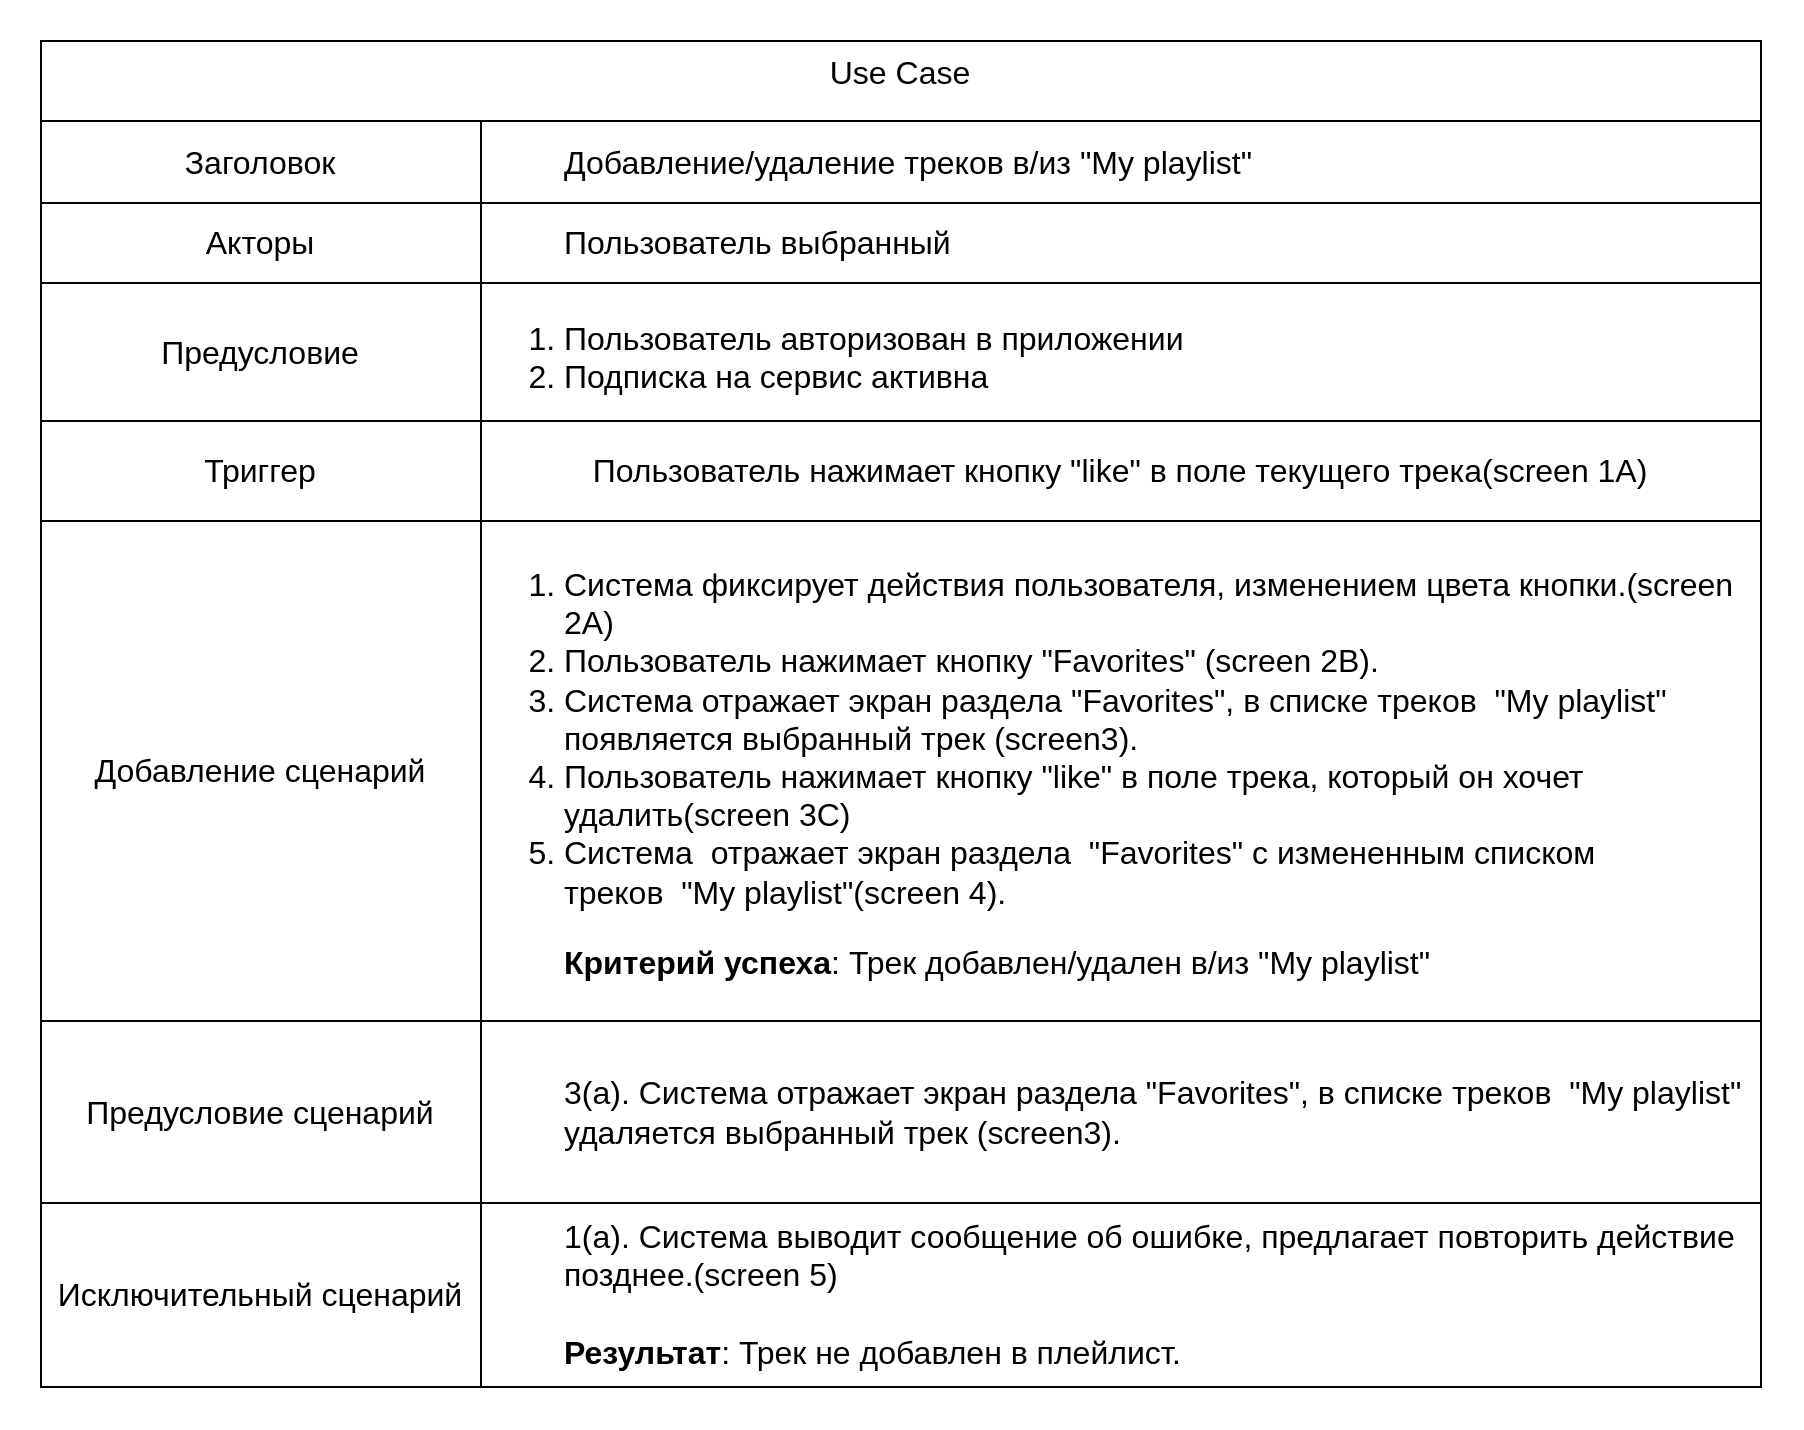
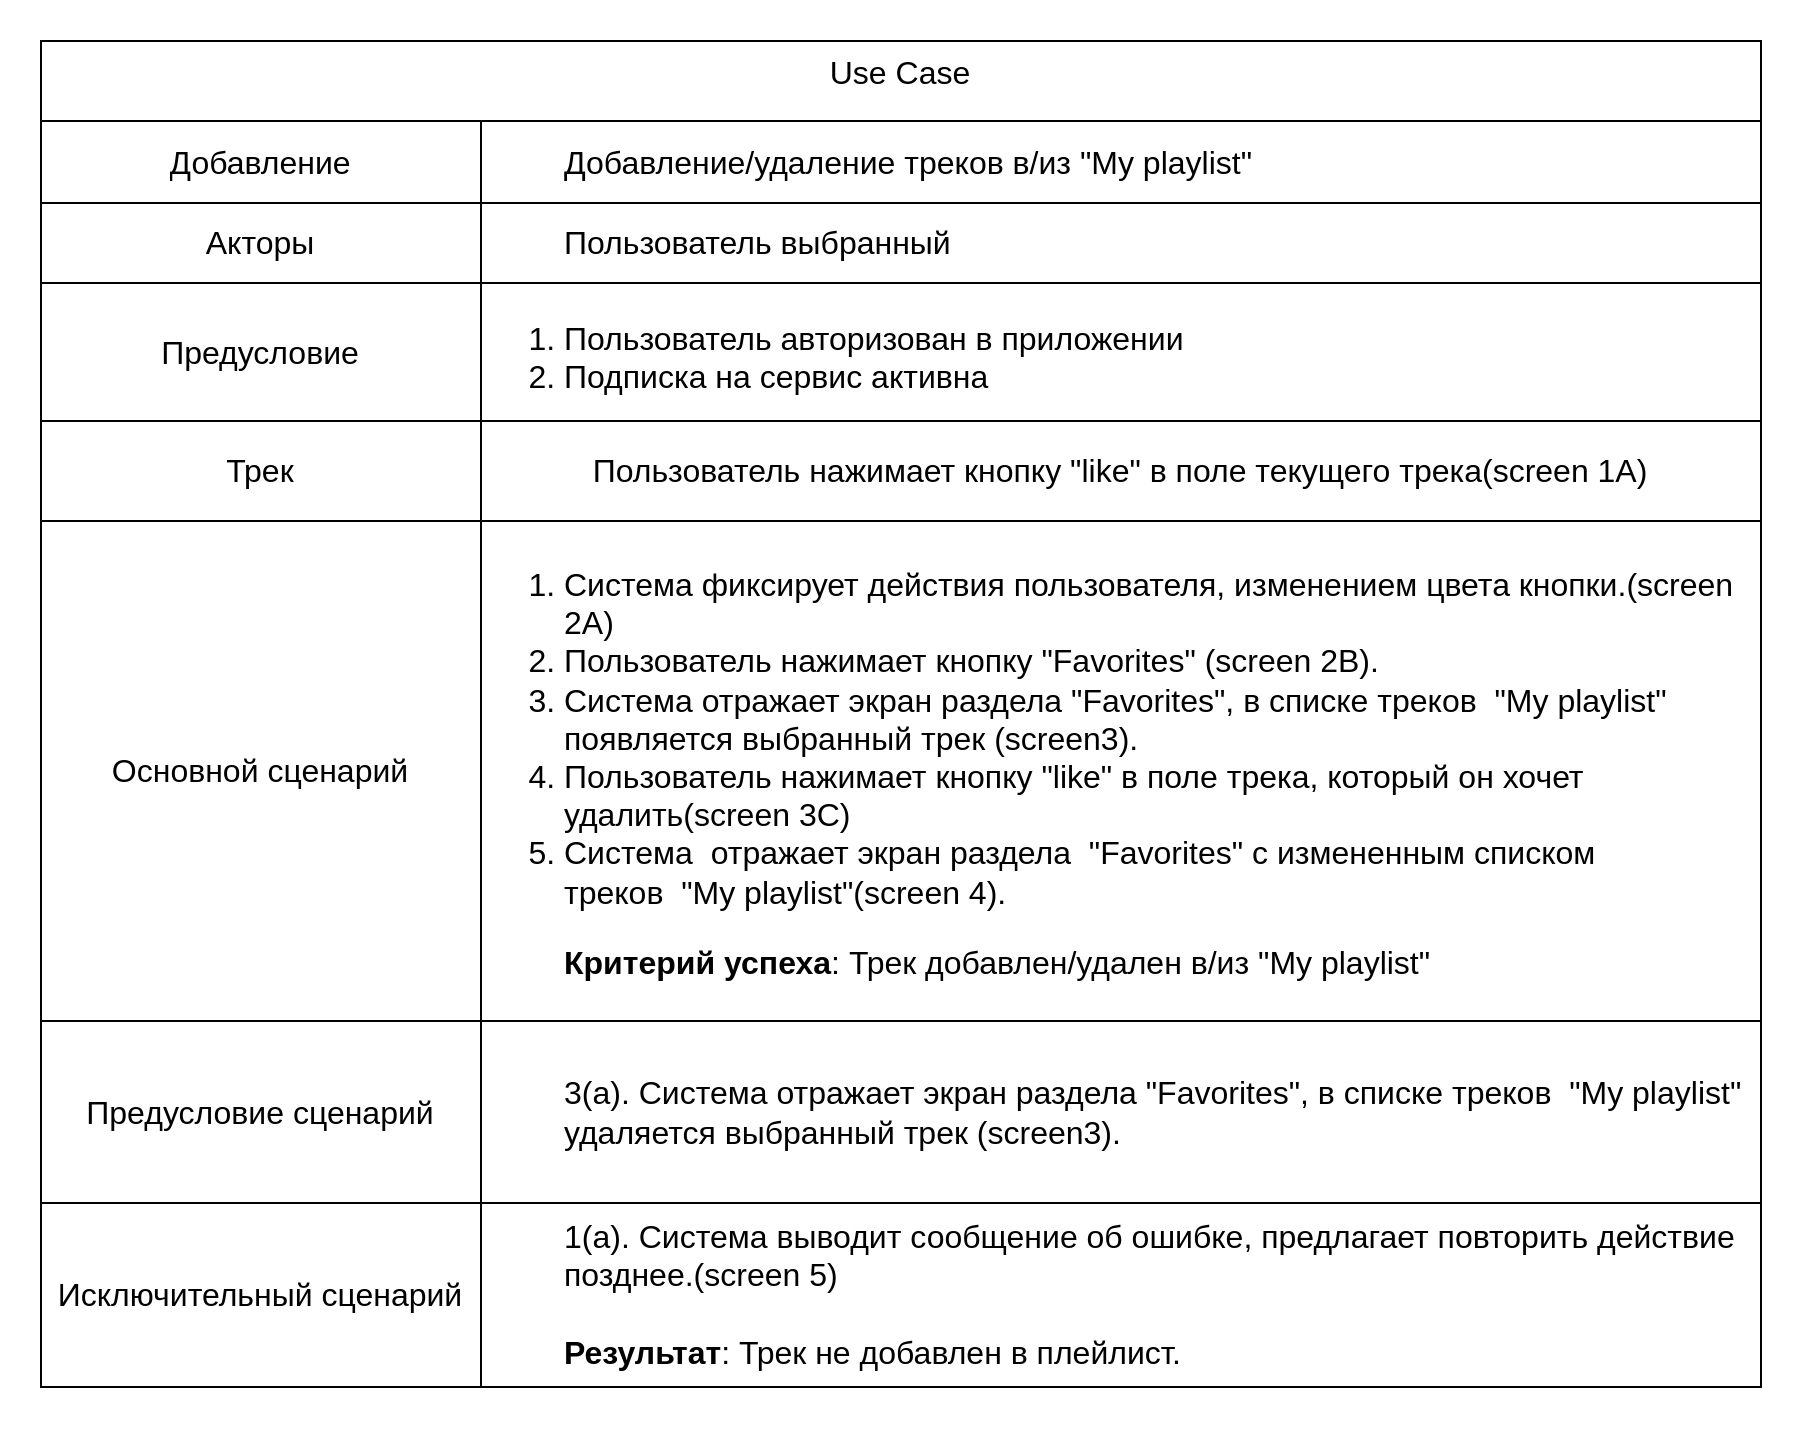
(261, 163) -> (261, 163)
(261, 471) -> (261, 471)
(261, 771) -> (261, 771)
